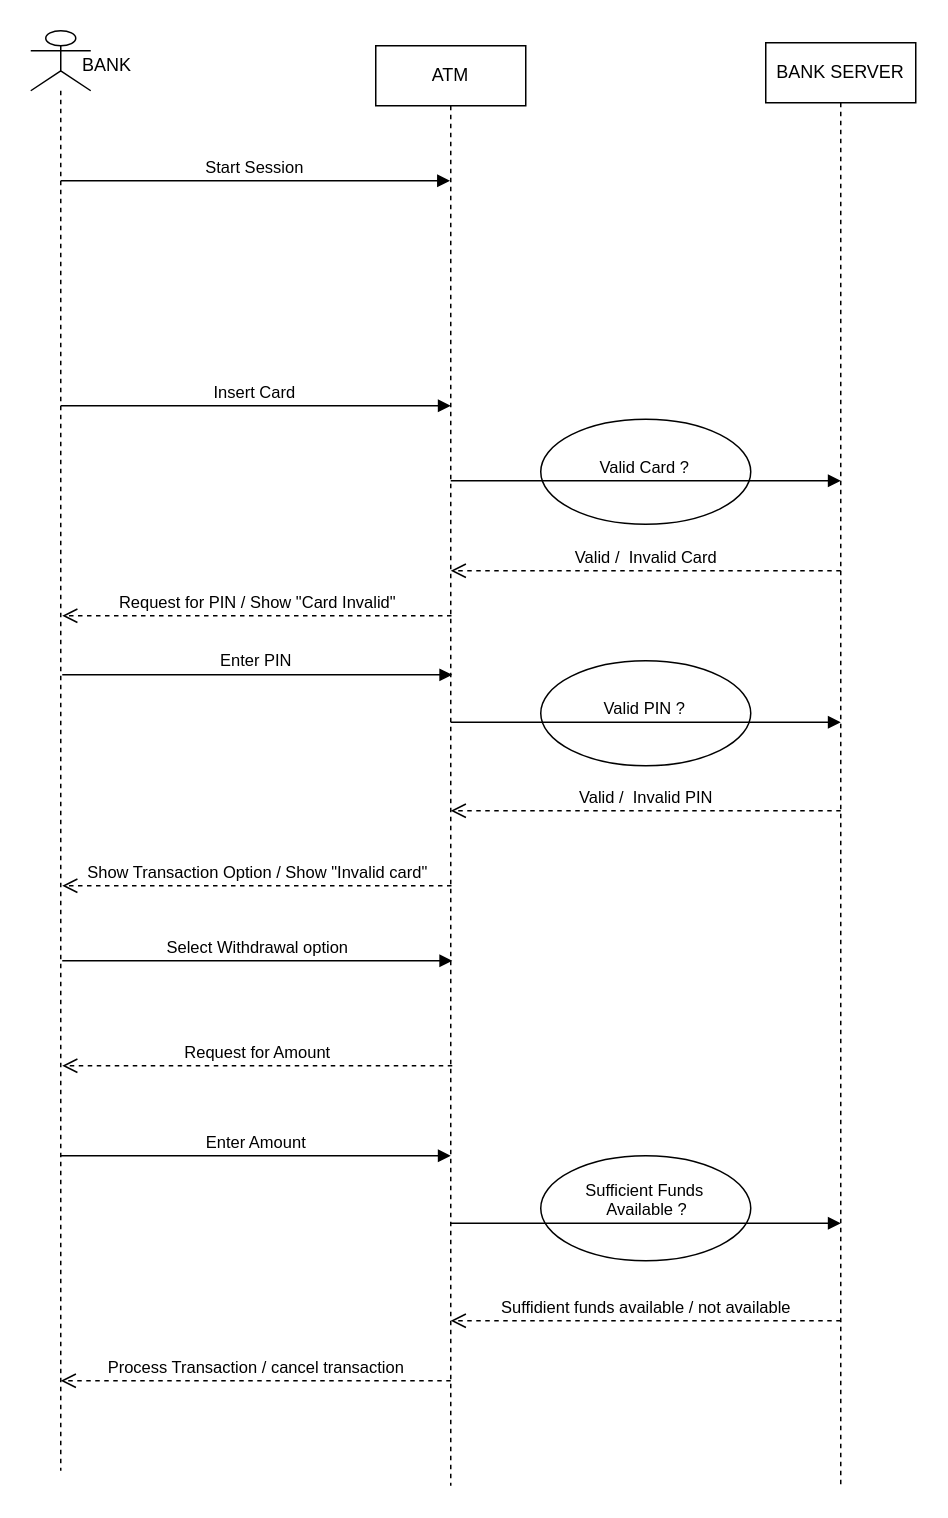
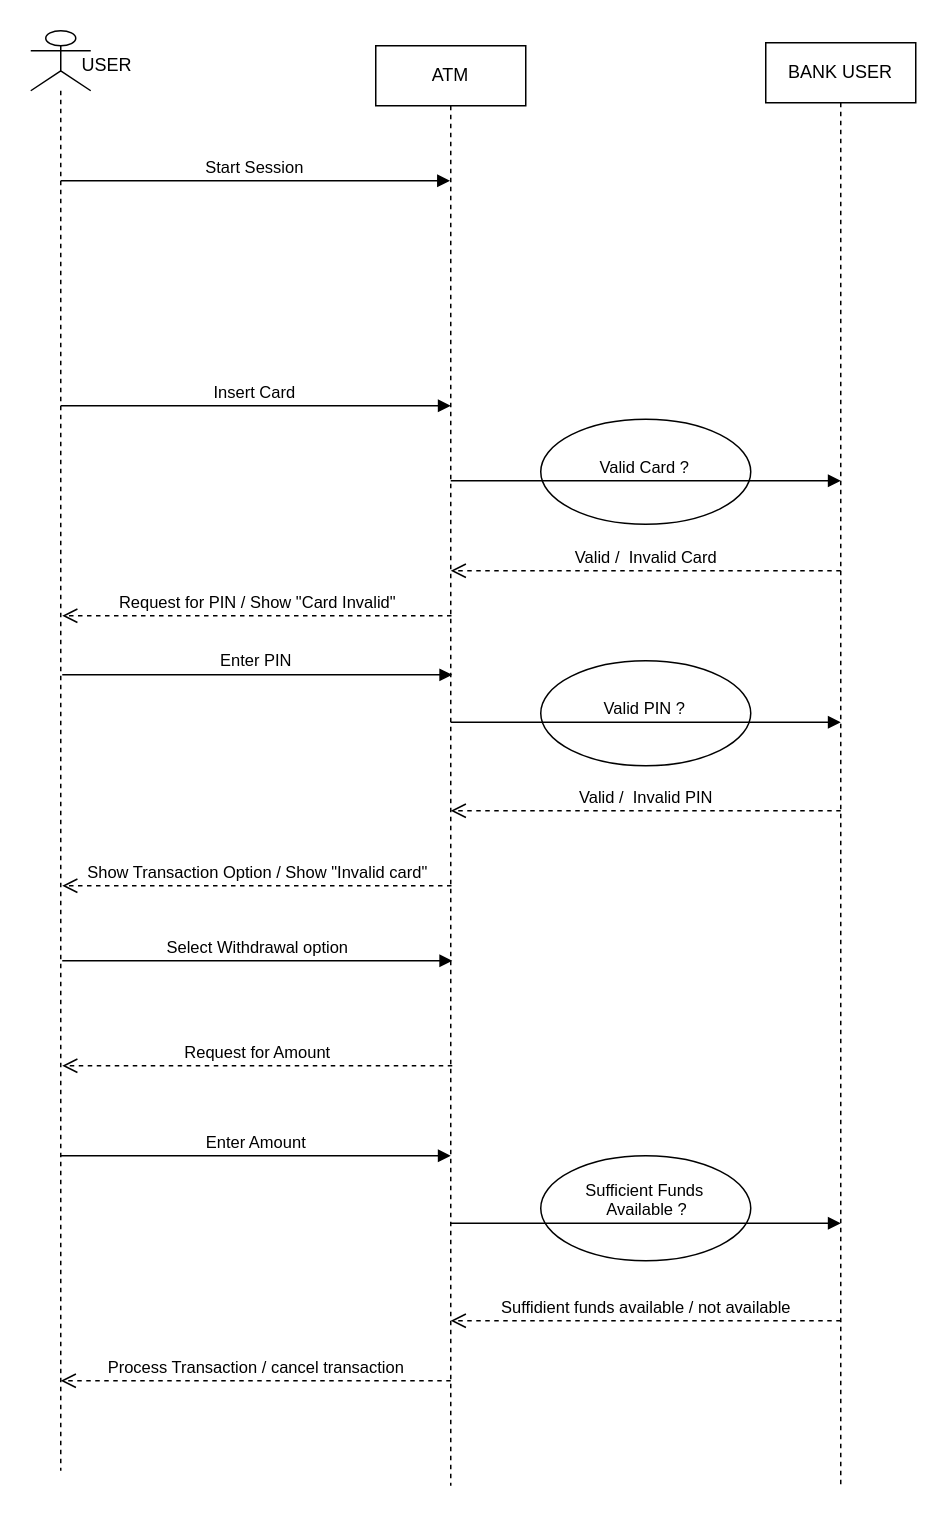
(107, 65) -> (107, 65)
(841, 73) -> (841, 73)
